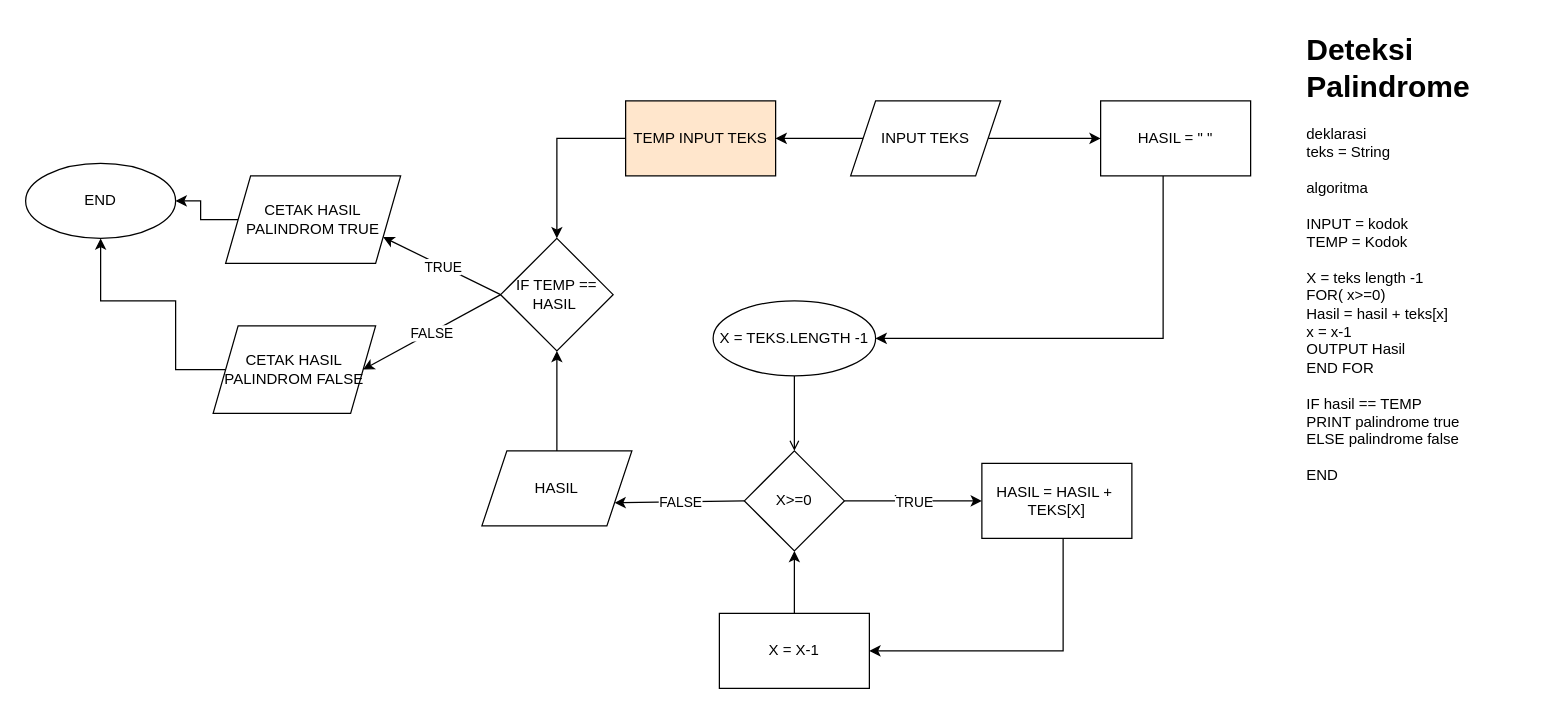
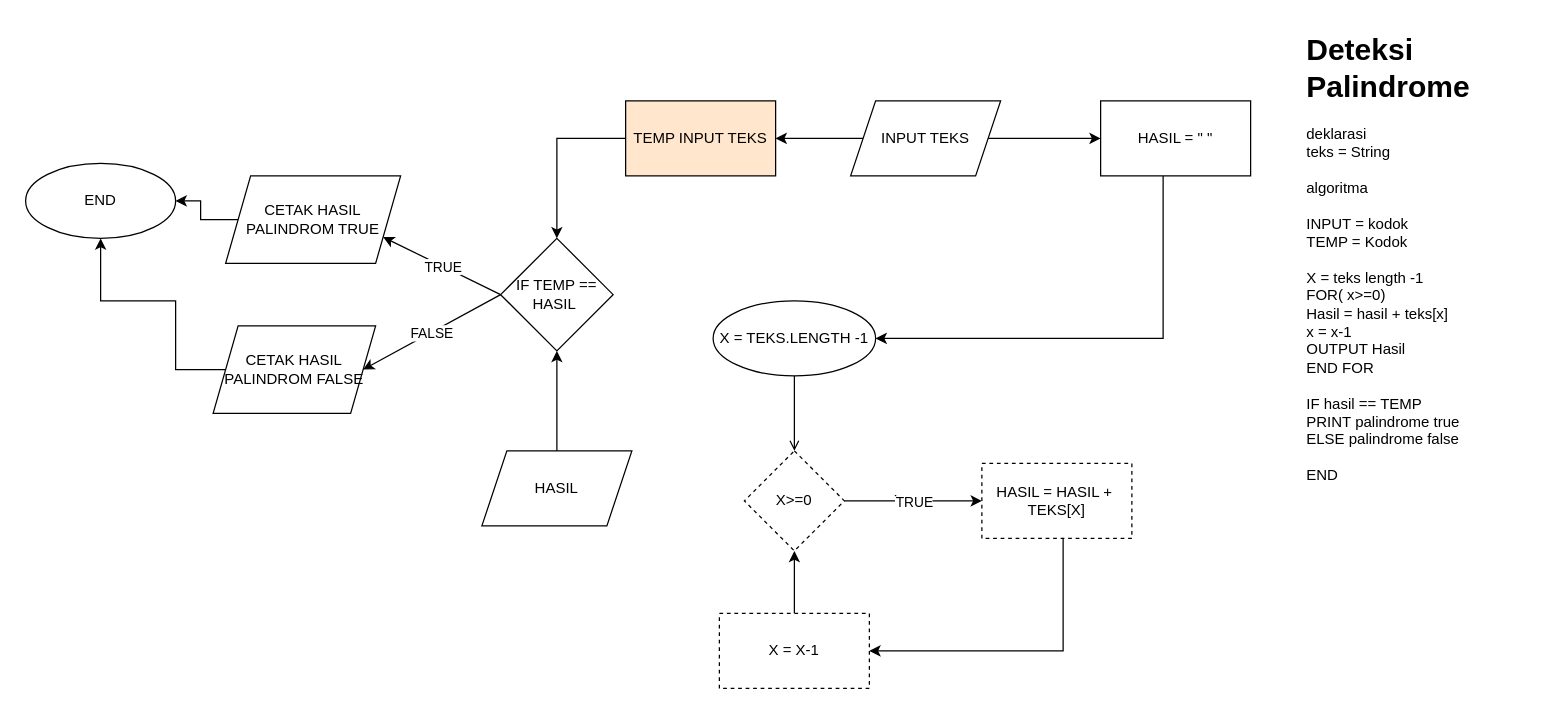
(794, 501) -> (794, 501)
(1057, 501) -> (1057, 501)
(684, 502) -> none
(794, 651) -> (794, 651)
